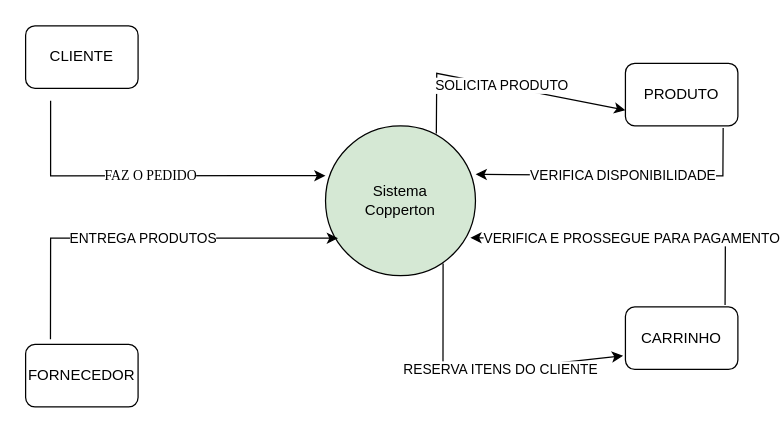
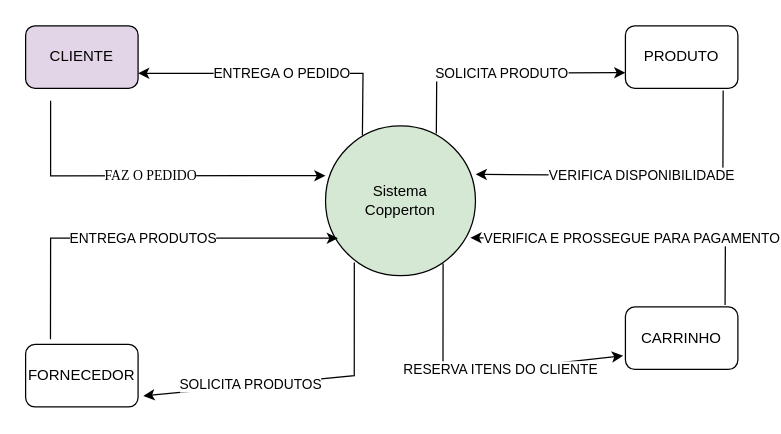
(82, 57) -> (82, 57)
none -> (286, 73)
(682, 94) -> (682, 57)
none -> (334, 378)
